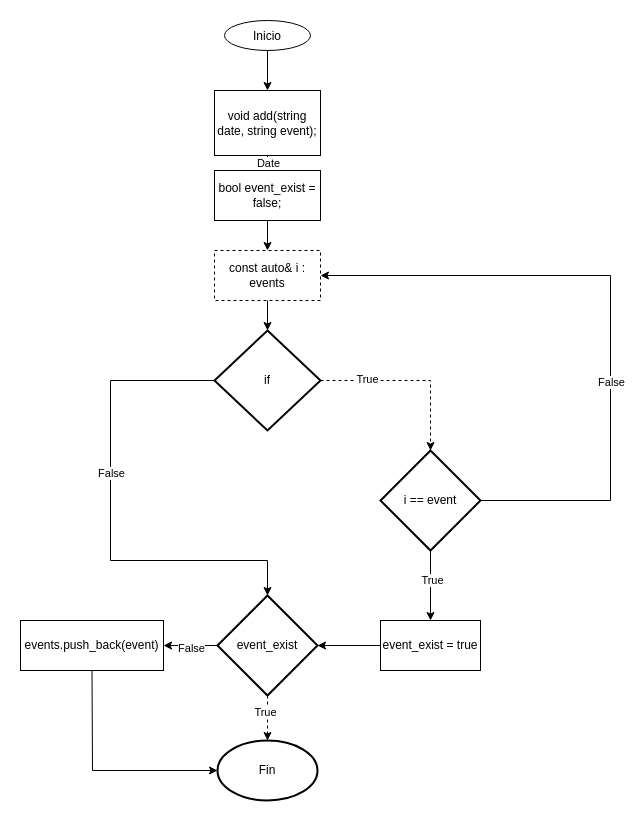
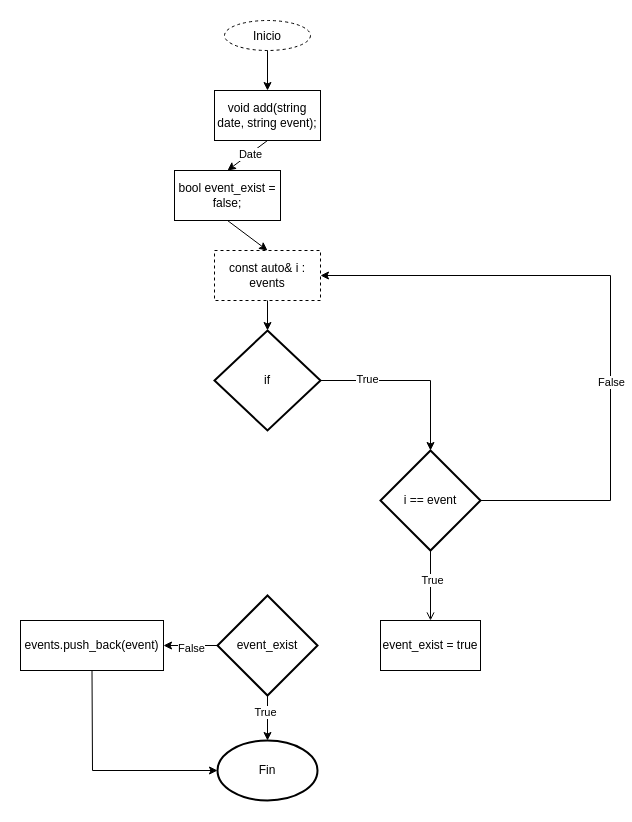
(268, 36) -> (268, 36)
(268, 123) -> (268, 116)
(268, 196) -> (228, 196)
(431, 386) -> (431, 386)
(111, 511) -> none
(431, 612) -> (431, 614)
(352, 646) -> none
(268, 725) -> (268, 725)
